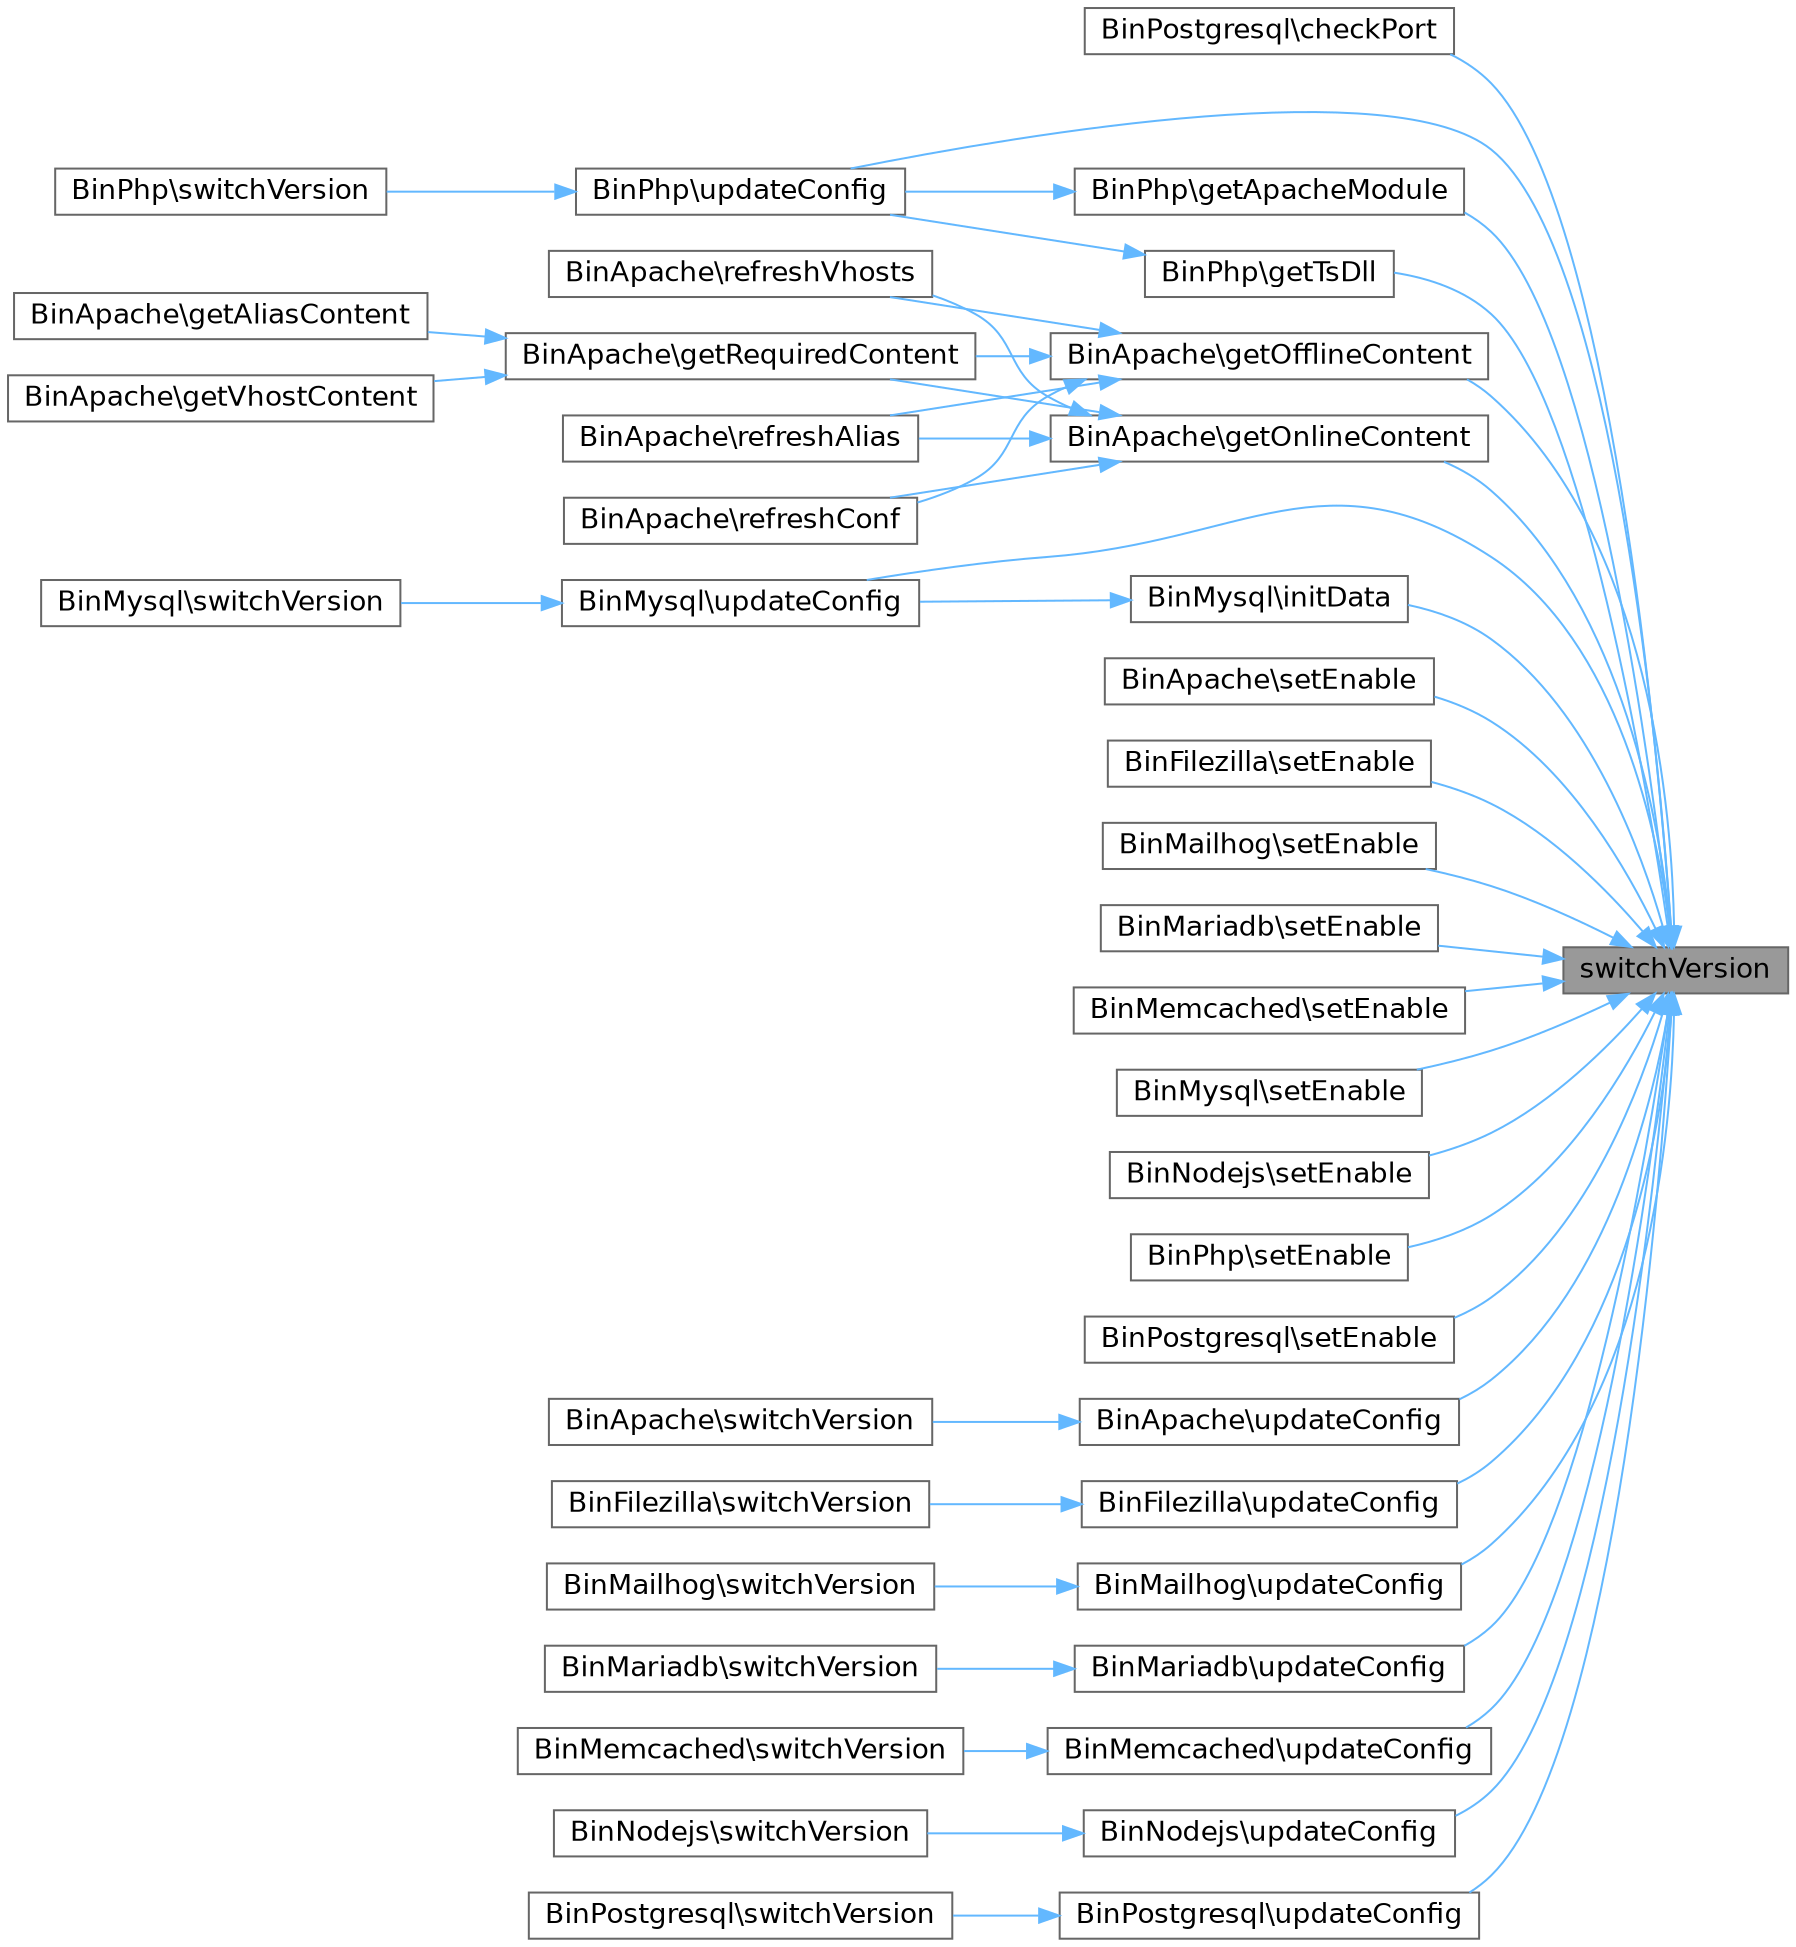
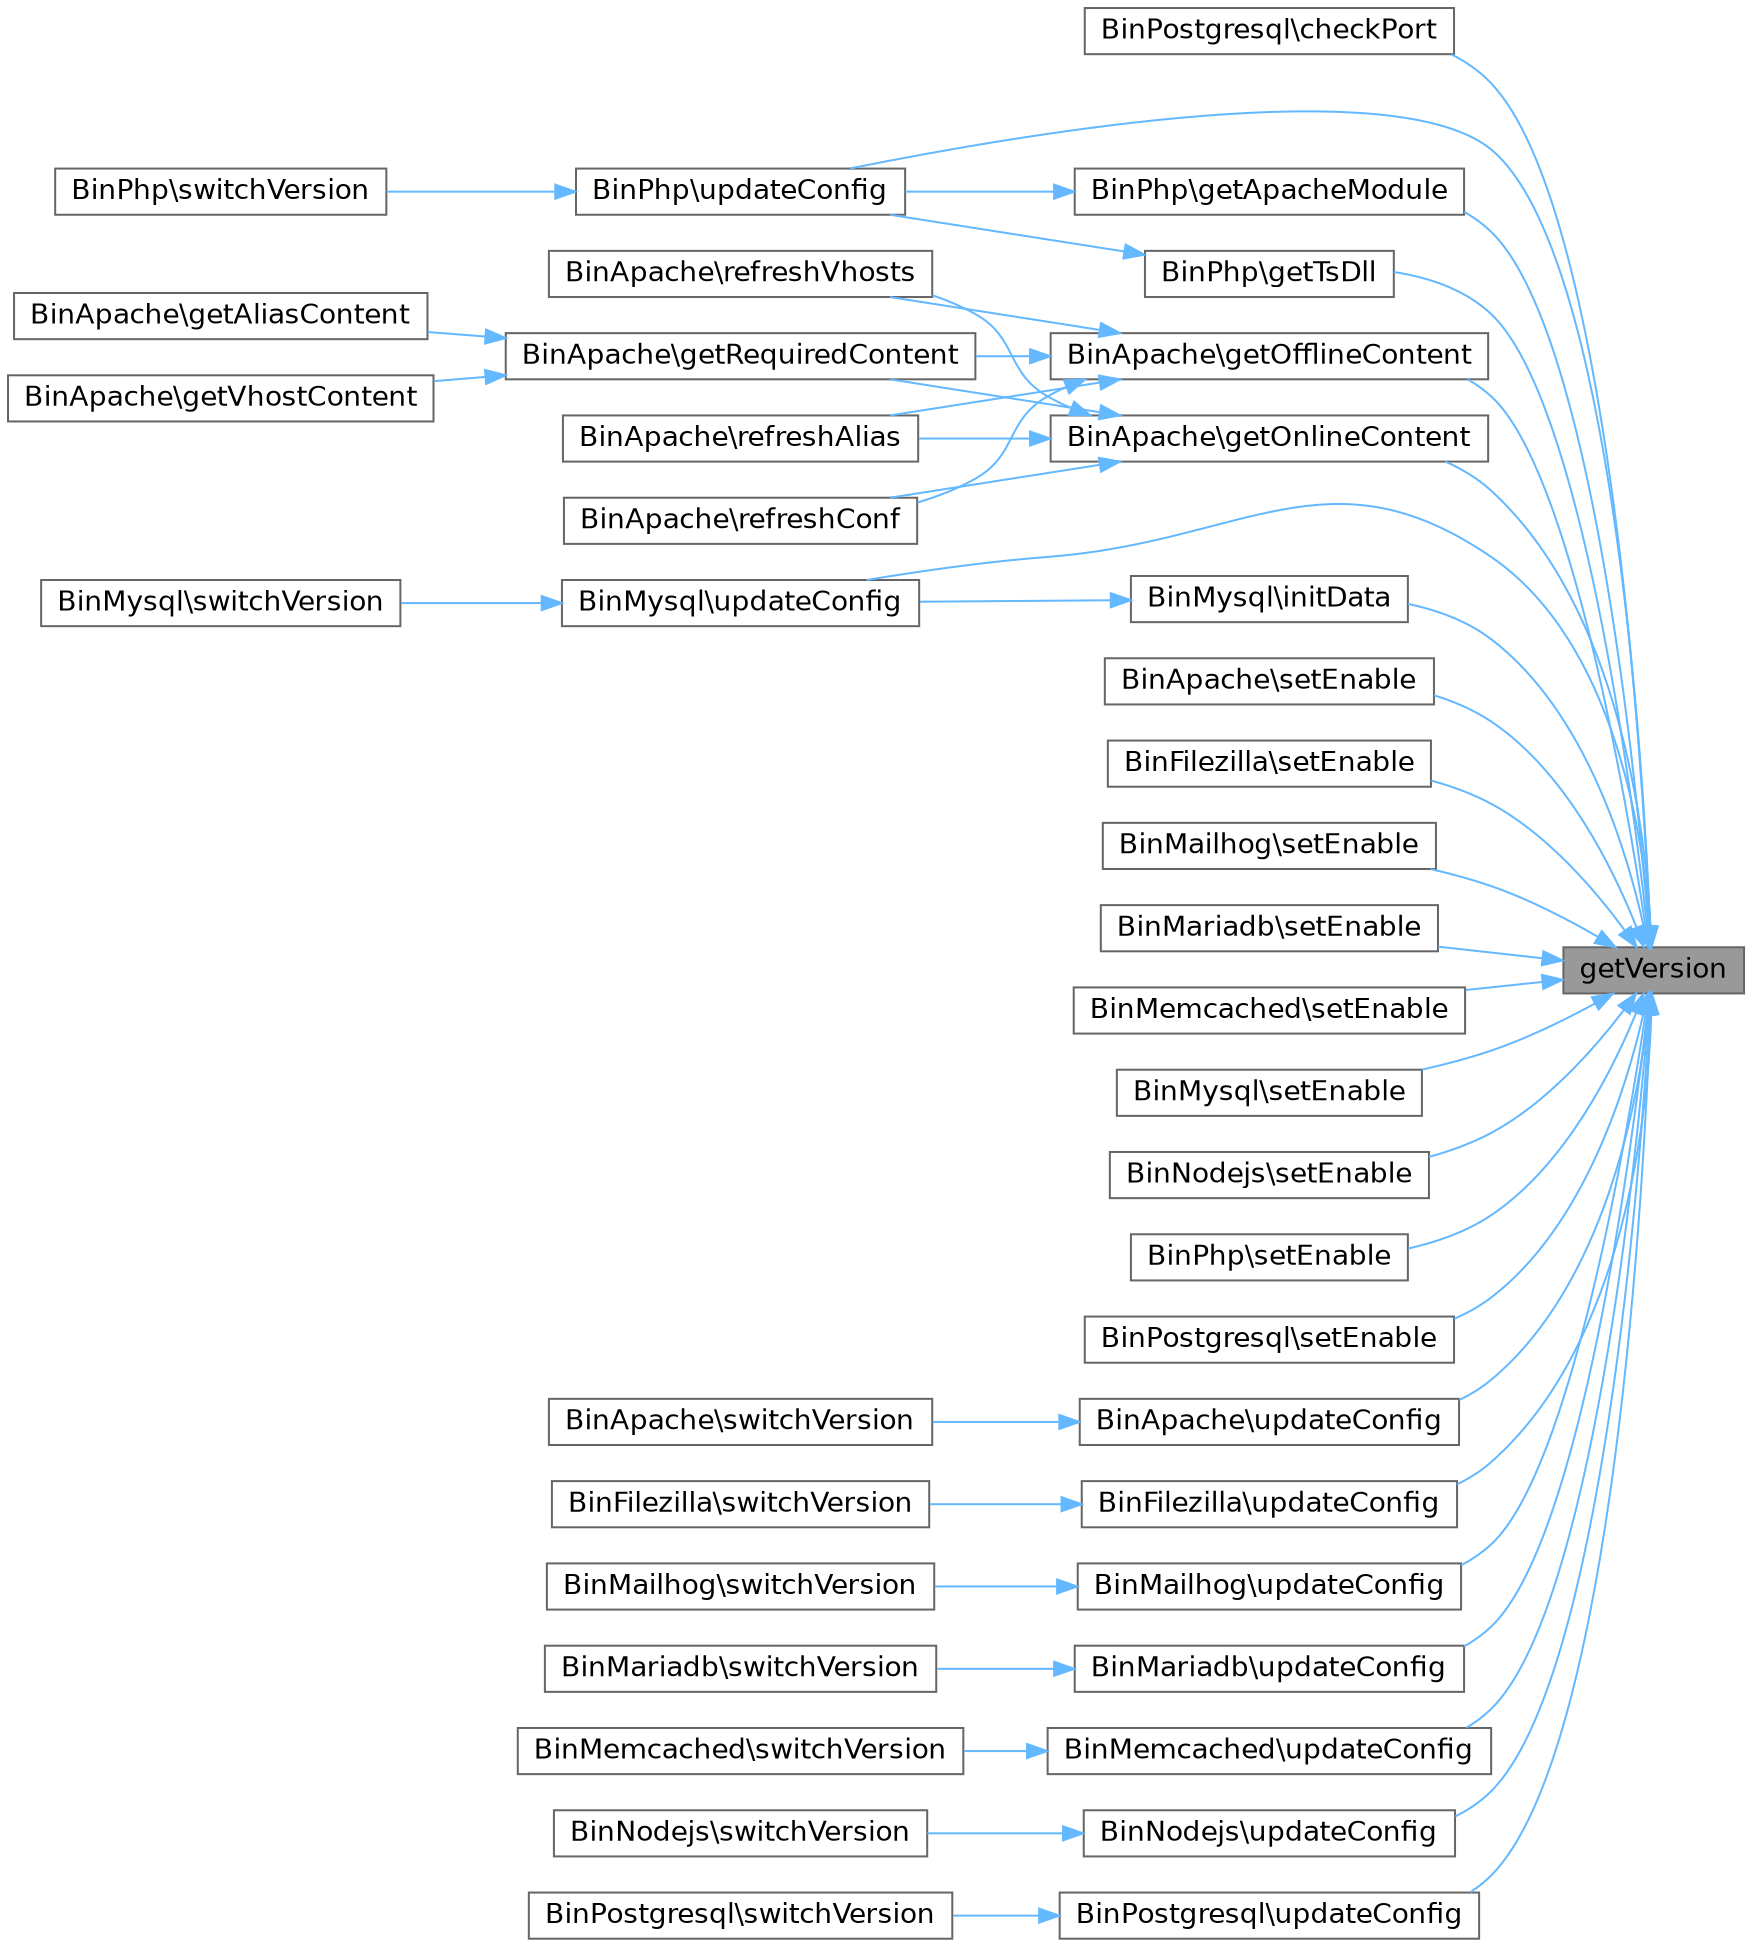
(1676, 970) -> (1654, 970)
